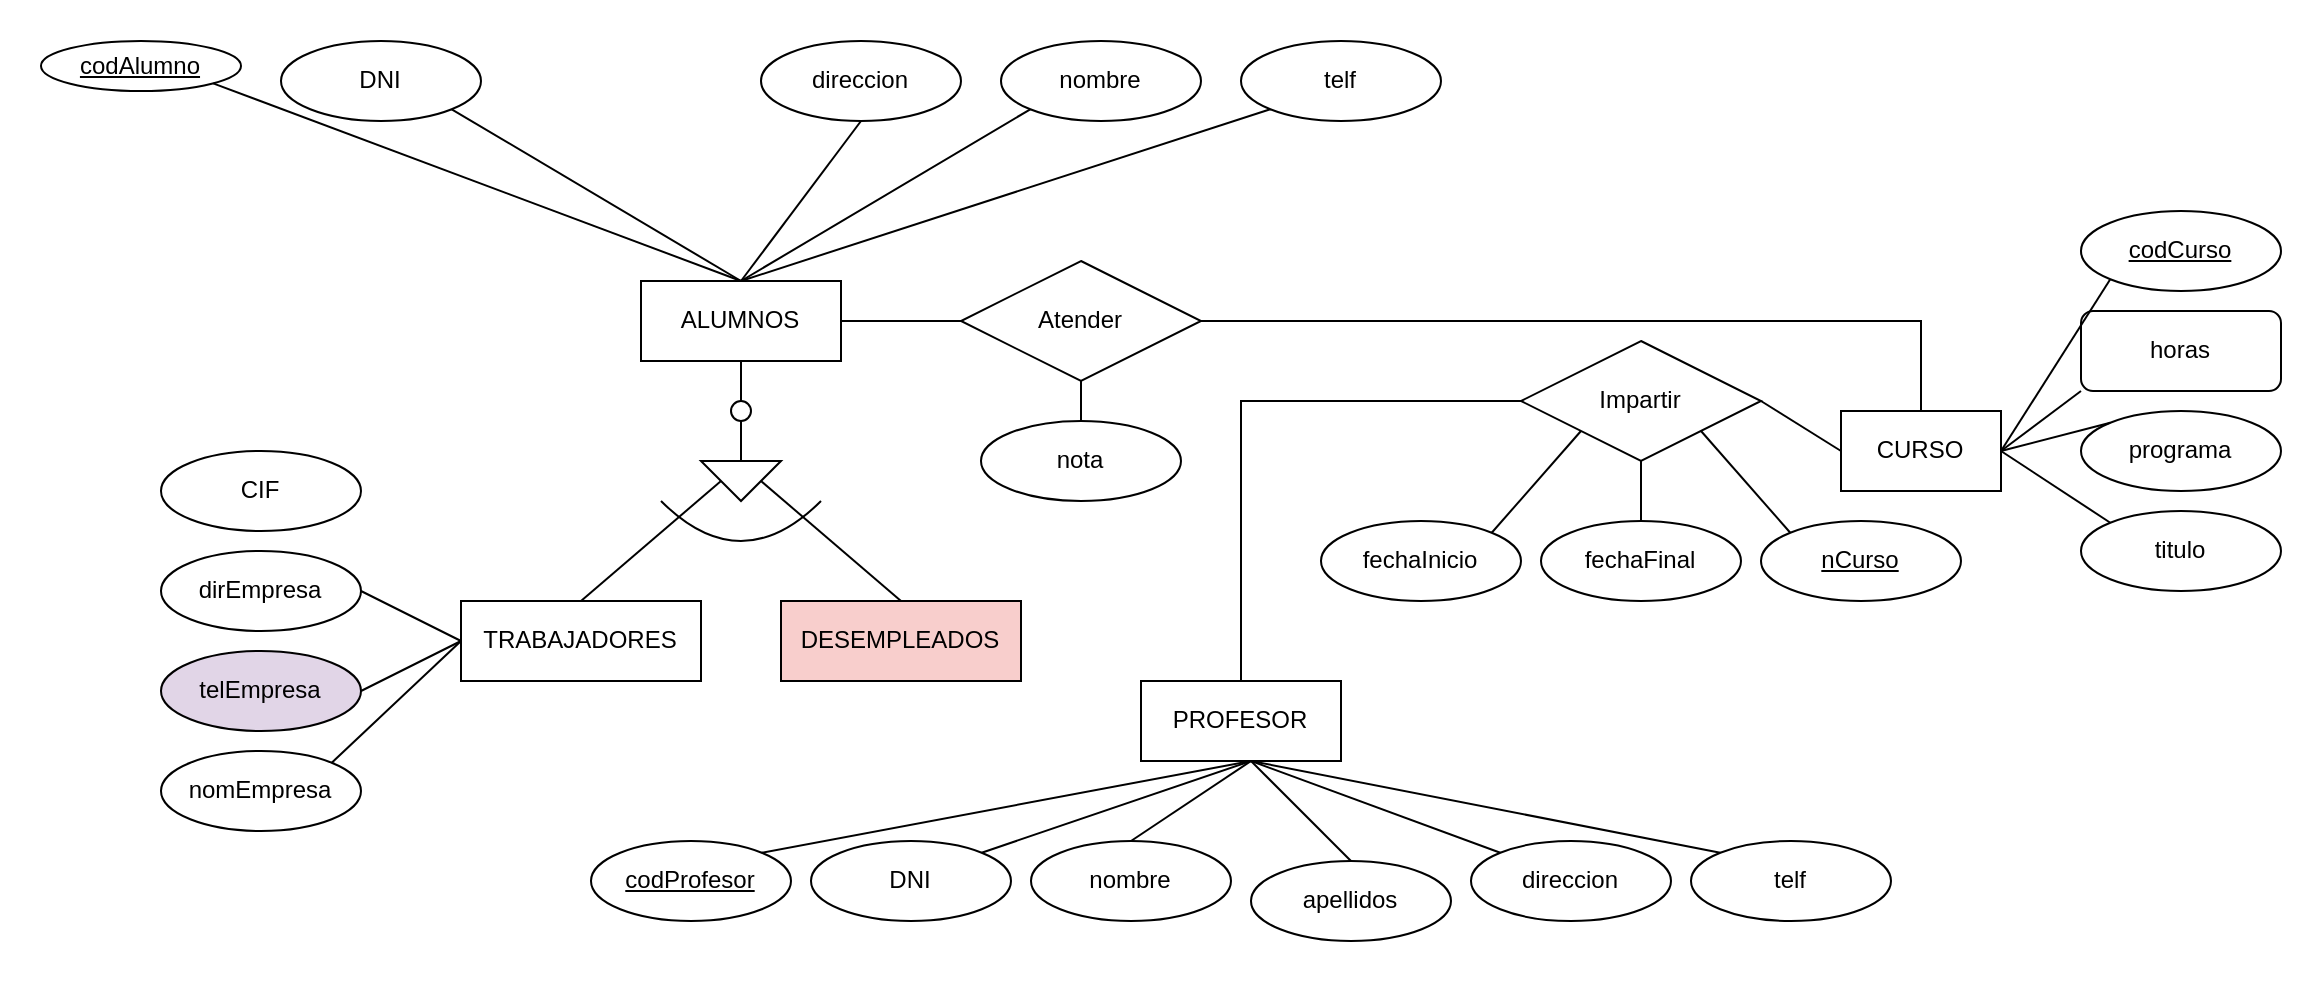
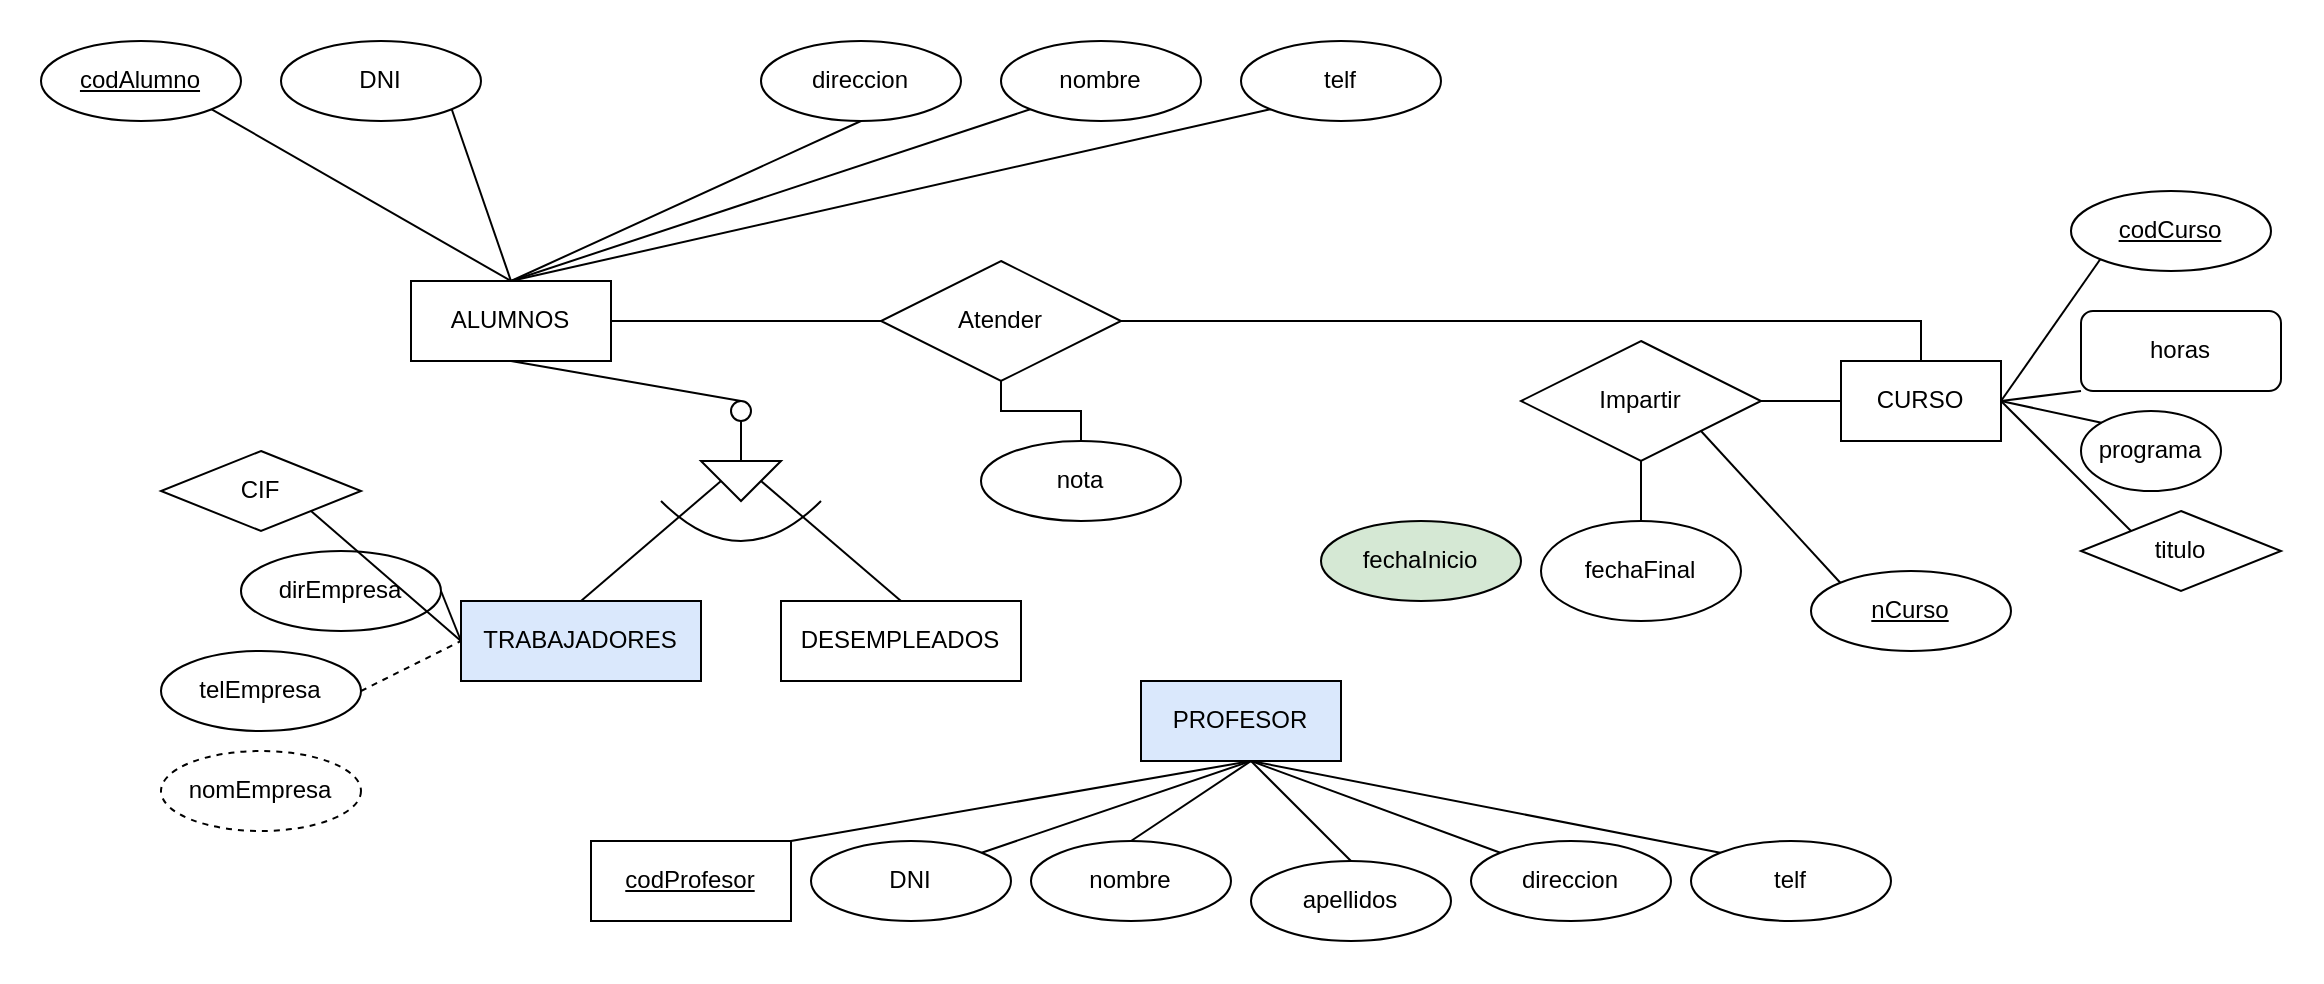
(141, 66) -> (141, 81)
(2181, 251) -> (2171, 231)
(741, 321) -> (511, 321)
(1081, 321) -> (1001, 321)
(1241, 401) -> none
(1921, 451) -> (1921, 401)
(2181, 451) -> (2151, 451)
(1081, 461) -> (1081, 481)
(1536, 482) -> none
(261, 491) -> (261, 491)
(2181, 551) -> (2181, 551)
(1421, 561) -> (1421, 561)
(1641, 561) -> (1641, 571)
(1861, 561) -> (1911, 611)
none -> (381, 571)
(261, 591) -> (341, 591)
(581, 641) -> (581, 641)
(901, 641) -> (901, 641)
(408, 668) -> (408, 668)
(261, 691) -> (261, 691)
(392, 706) -> none
(1241, 721) -> (1241, 721)
(261, 791) -> (261, 791)
(691, 881) -> (691, 881)
